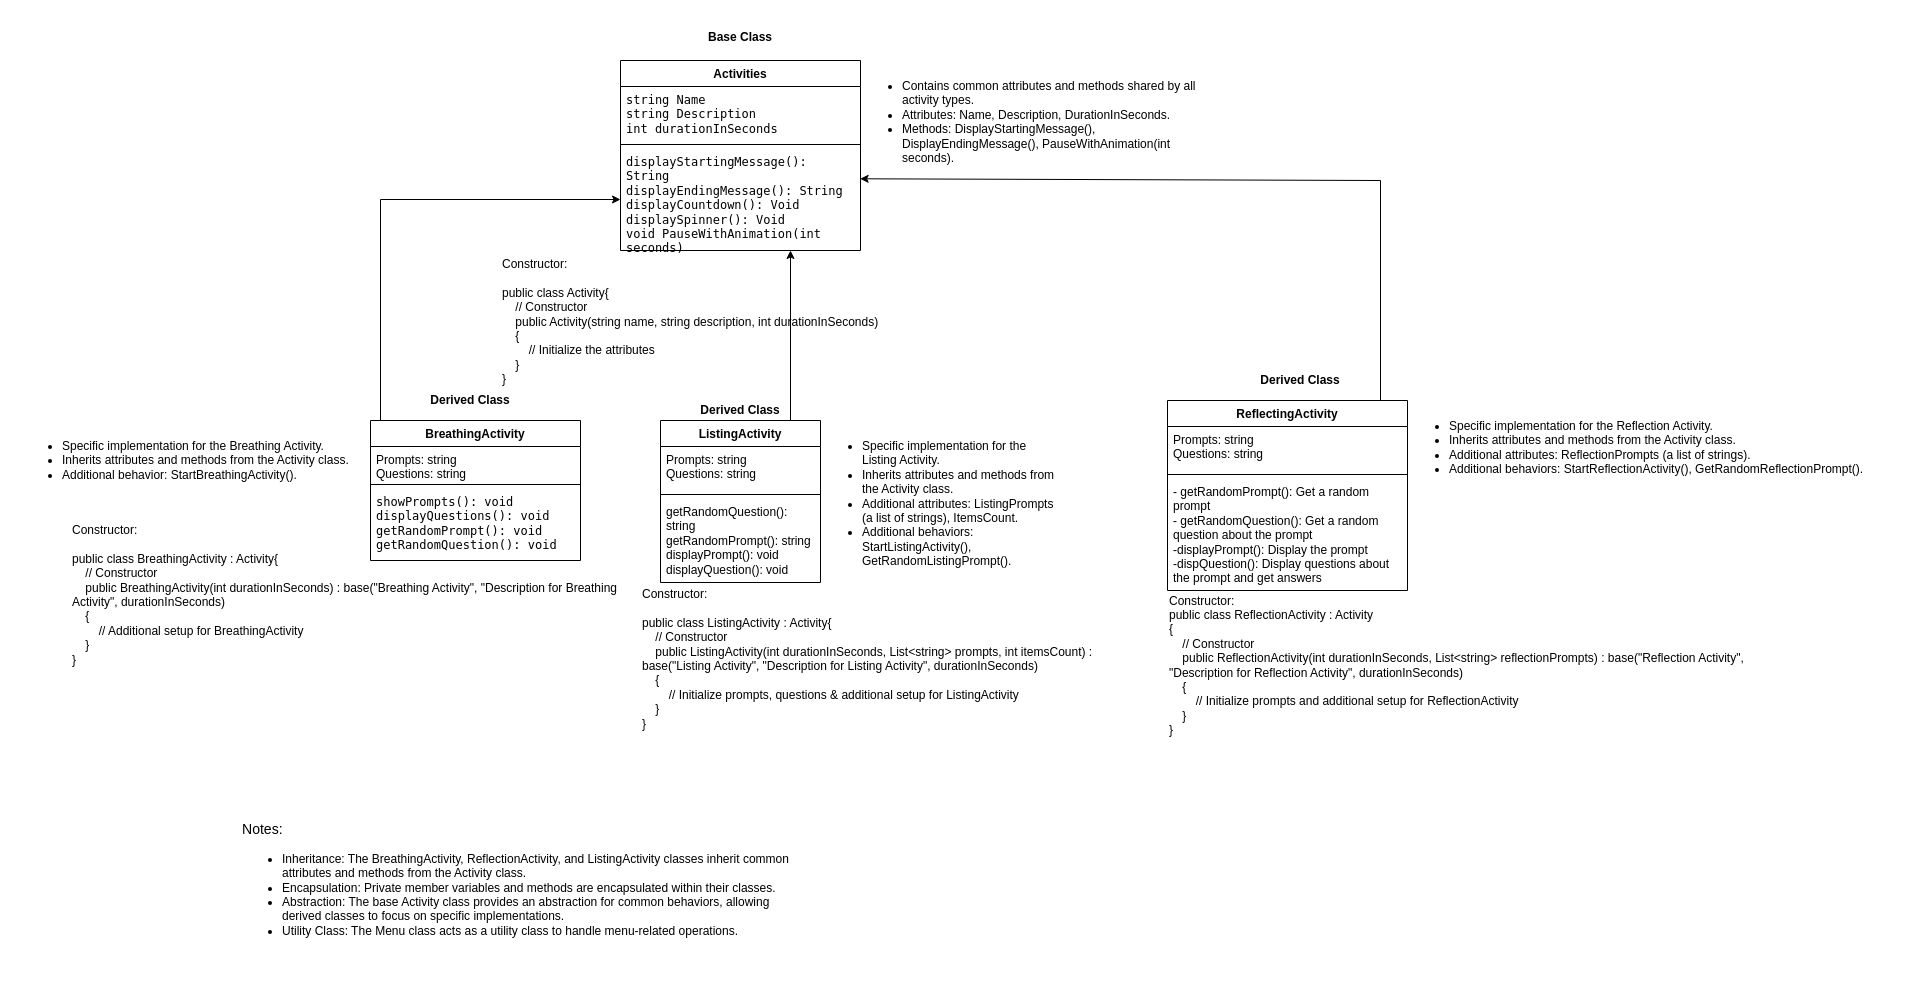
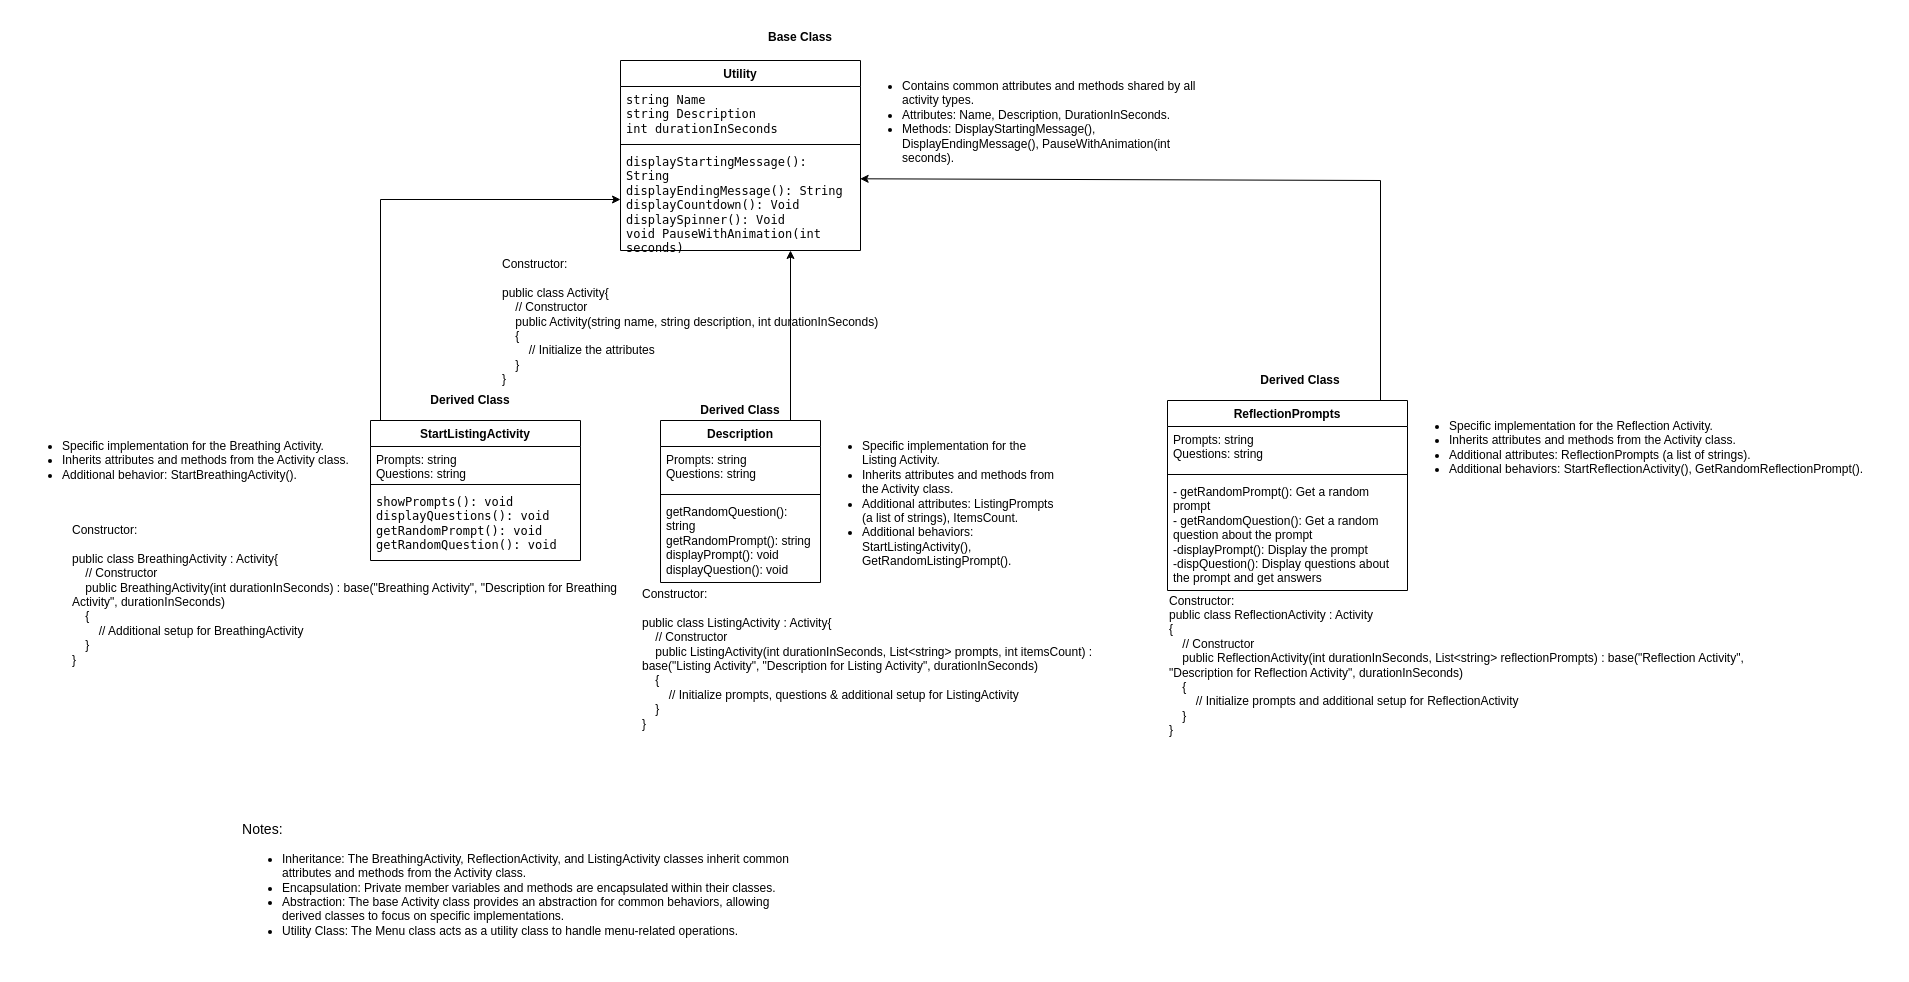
(741, 38) -> (801, 38)
(741, 75) -> (741, 75)
(1288, 415) -> (1288, 415)
(476, 435) -> (476, 435)
(741, 435) -> (741, 435)
